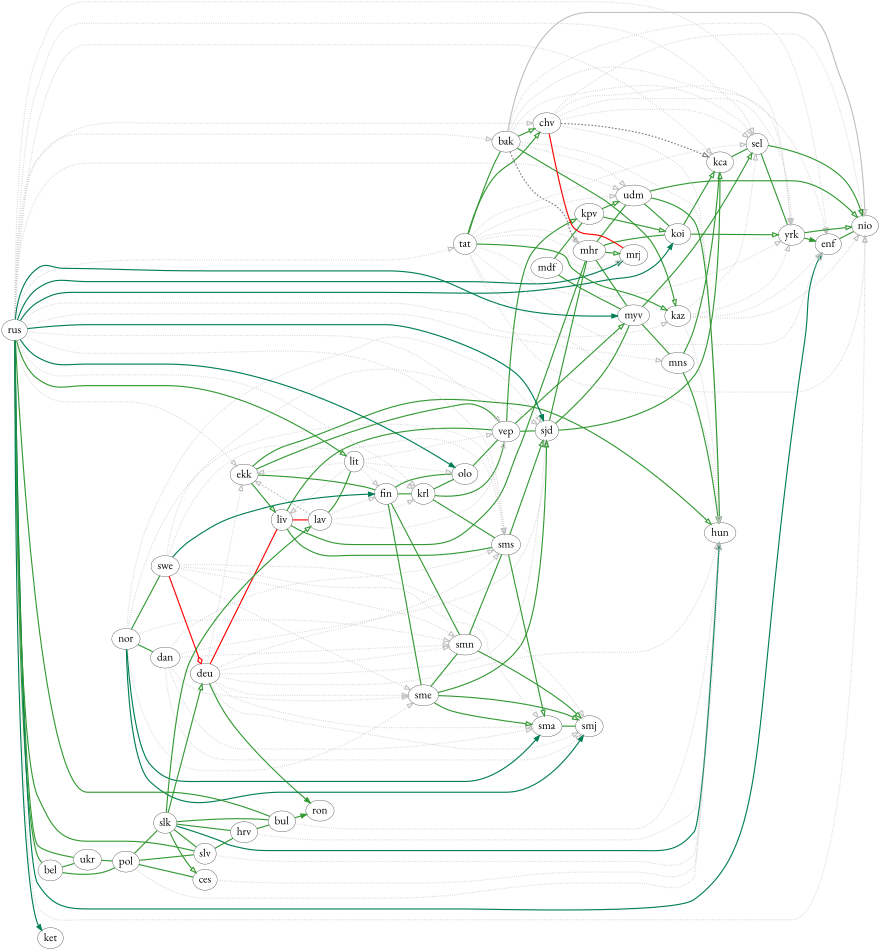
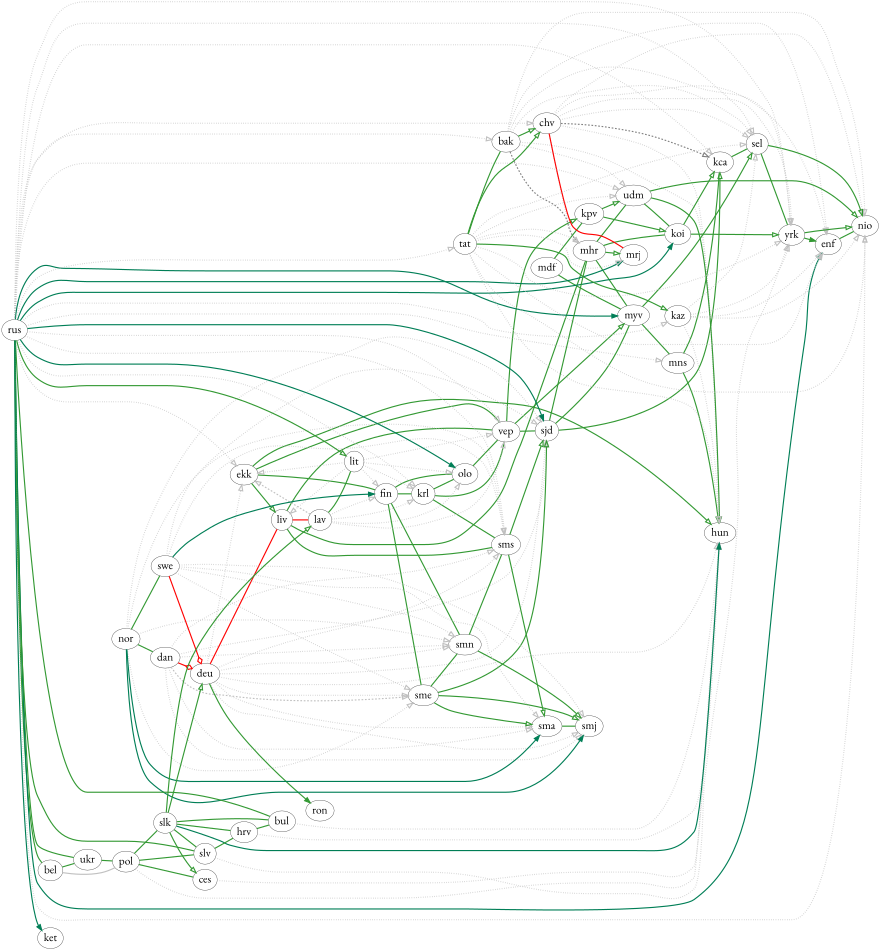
(725, 12) -> (725, 12)
(614, 207) -> none
(648, 345) -> (648, 345)
none -> (396, 521)
none -> (182, 664)
(282, 700) -> (282, 700)
(298, 817) -> none
(610, 861) -> (703, 807)
(89, 874) -> (89, 874)
